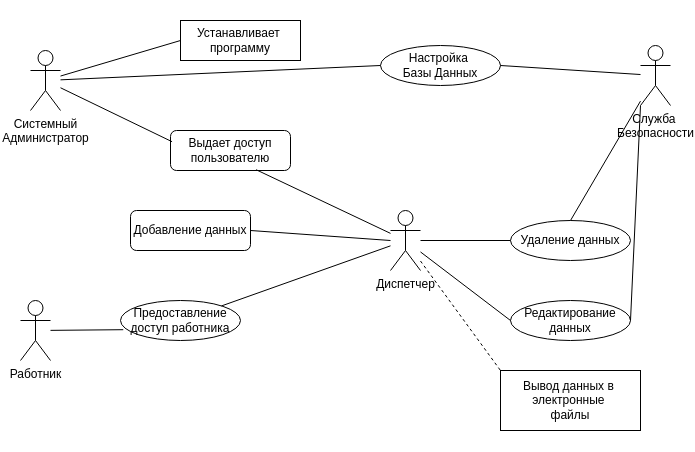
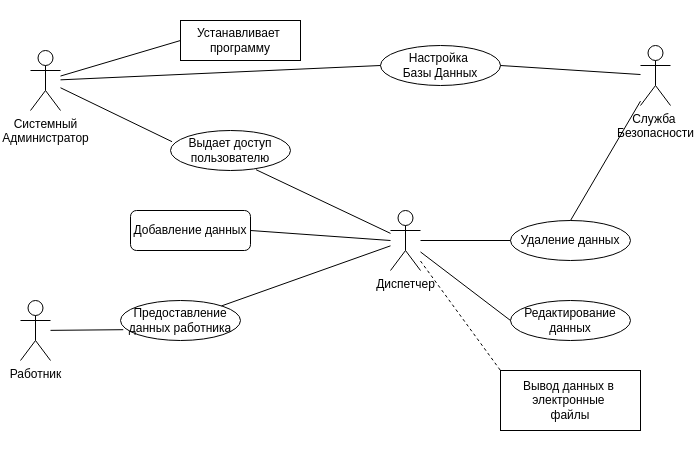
(231, 151) -> (231, 151)
(635, 214) -> none
(181, 321) -> (181, 321)
